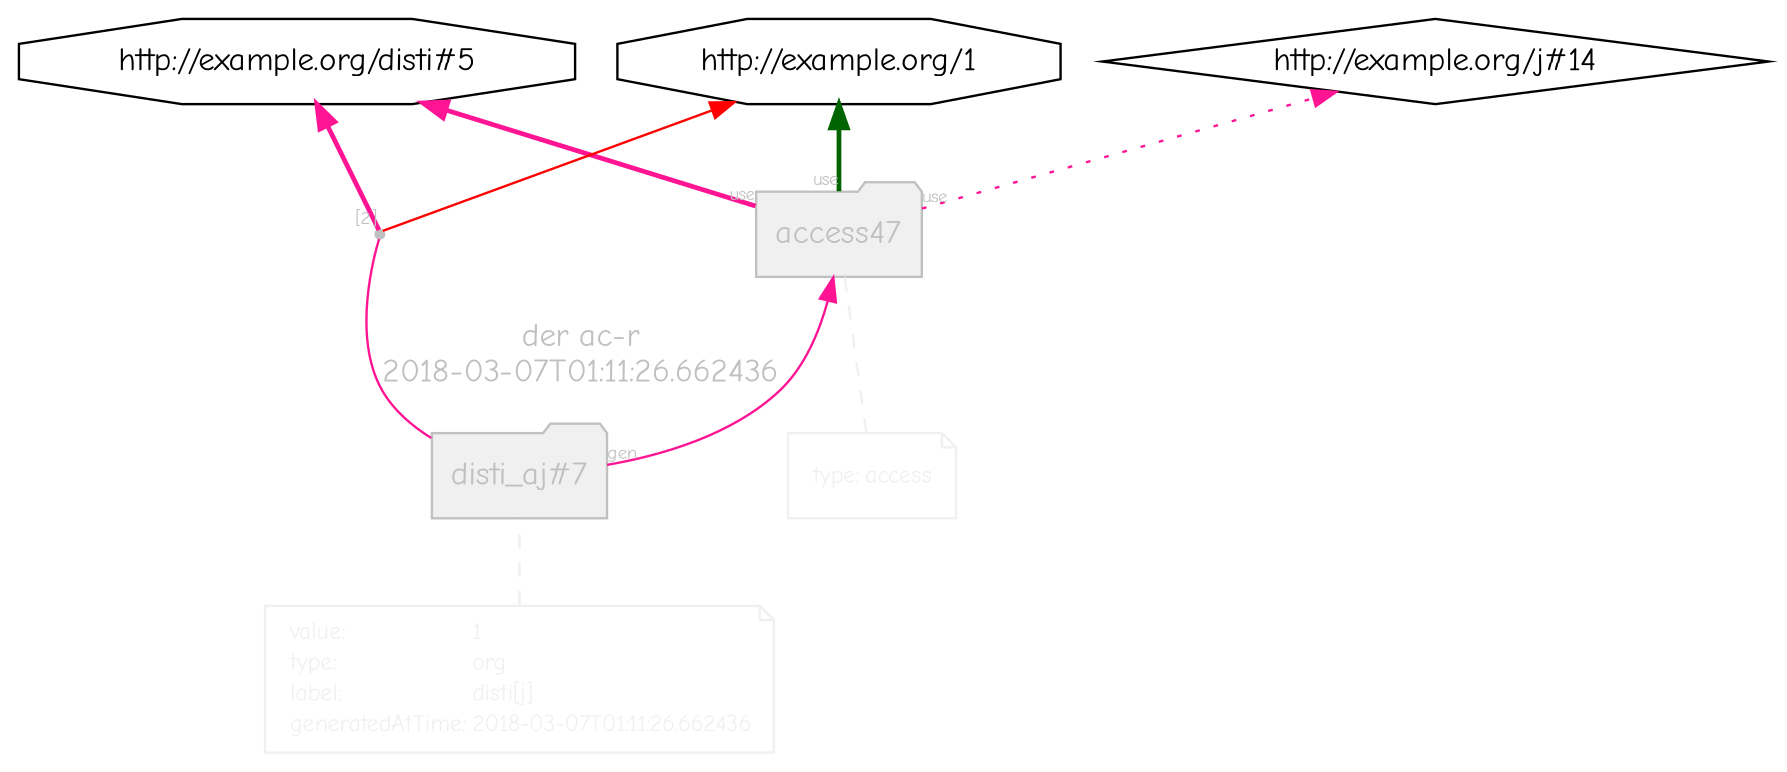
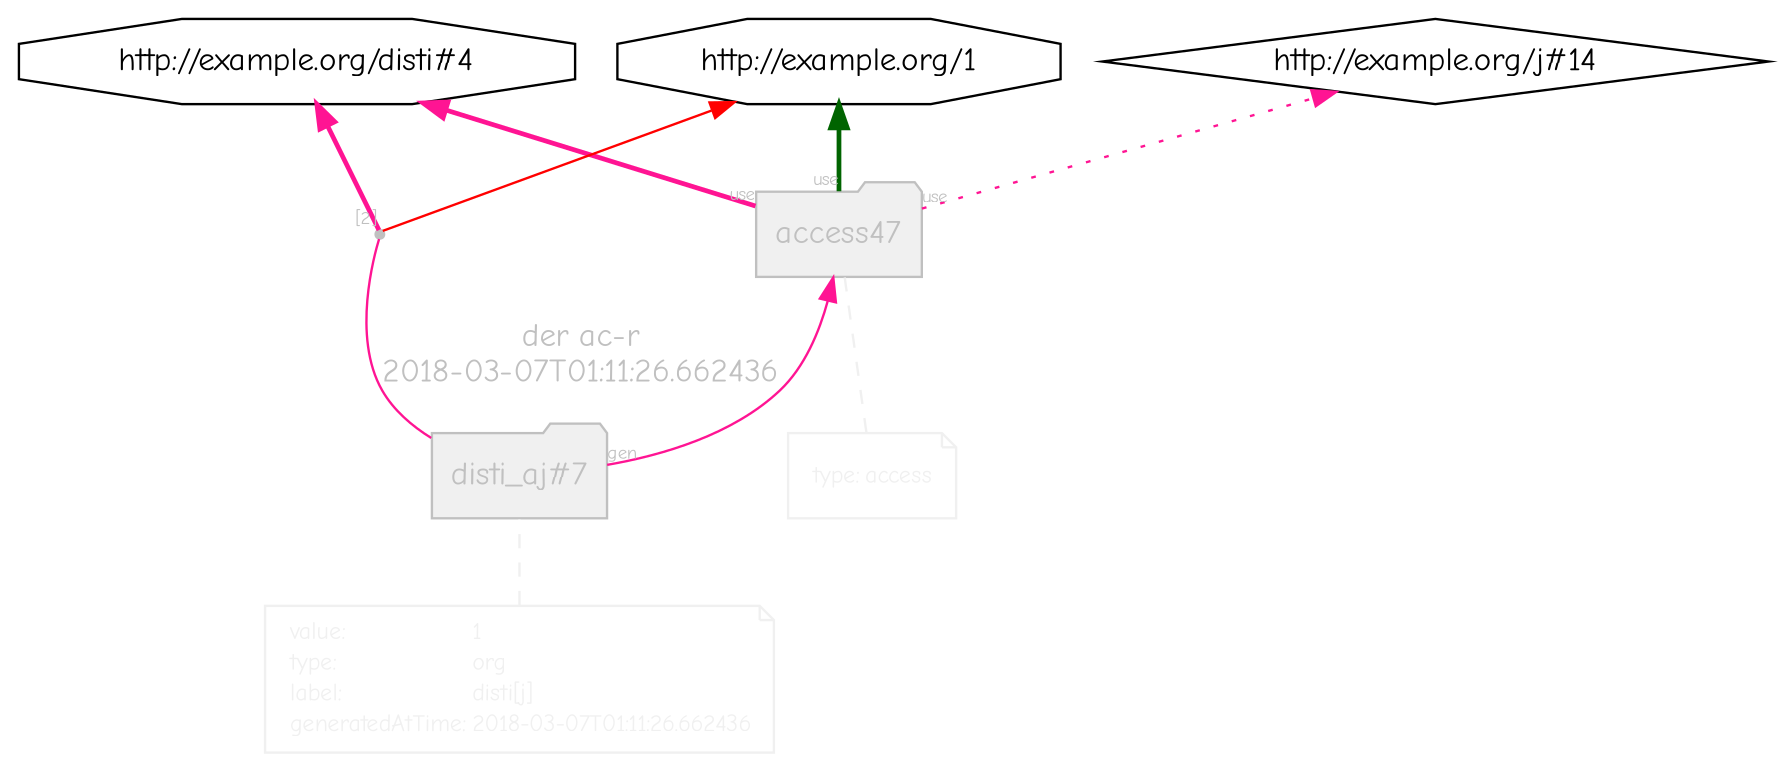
(297, 62) -> (297, 62)
